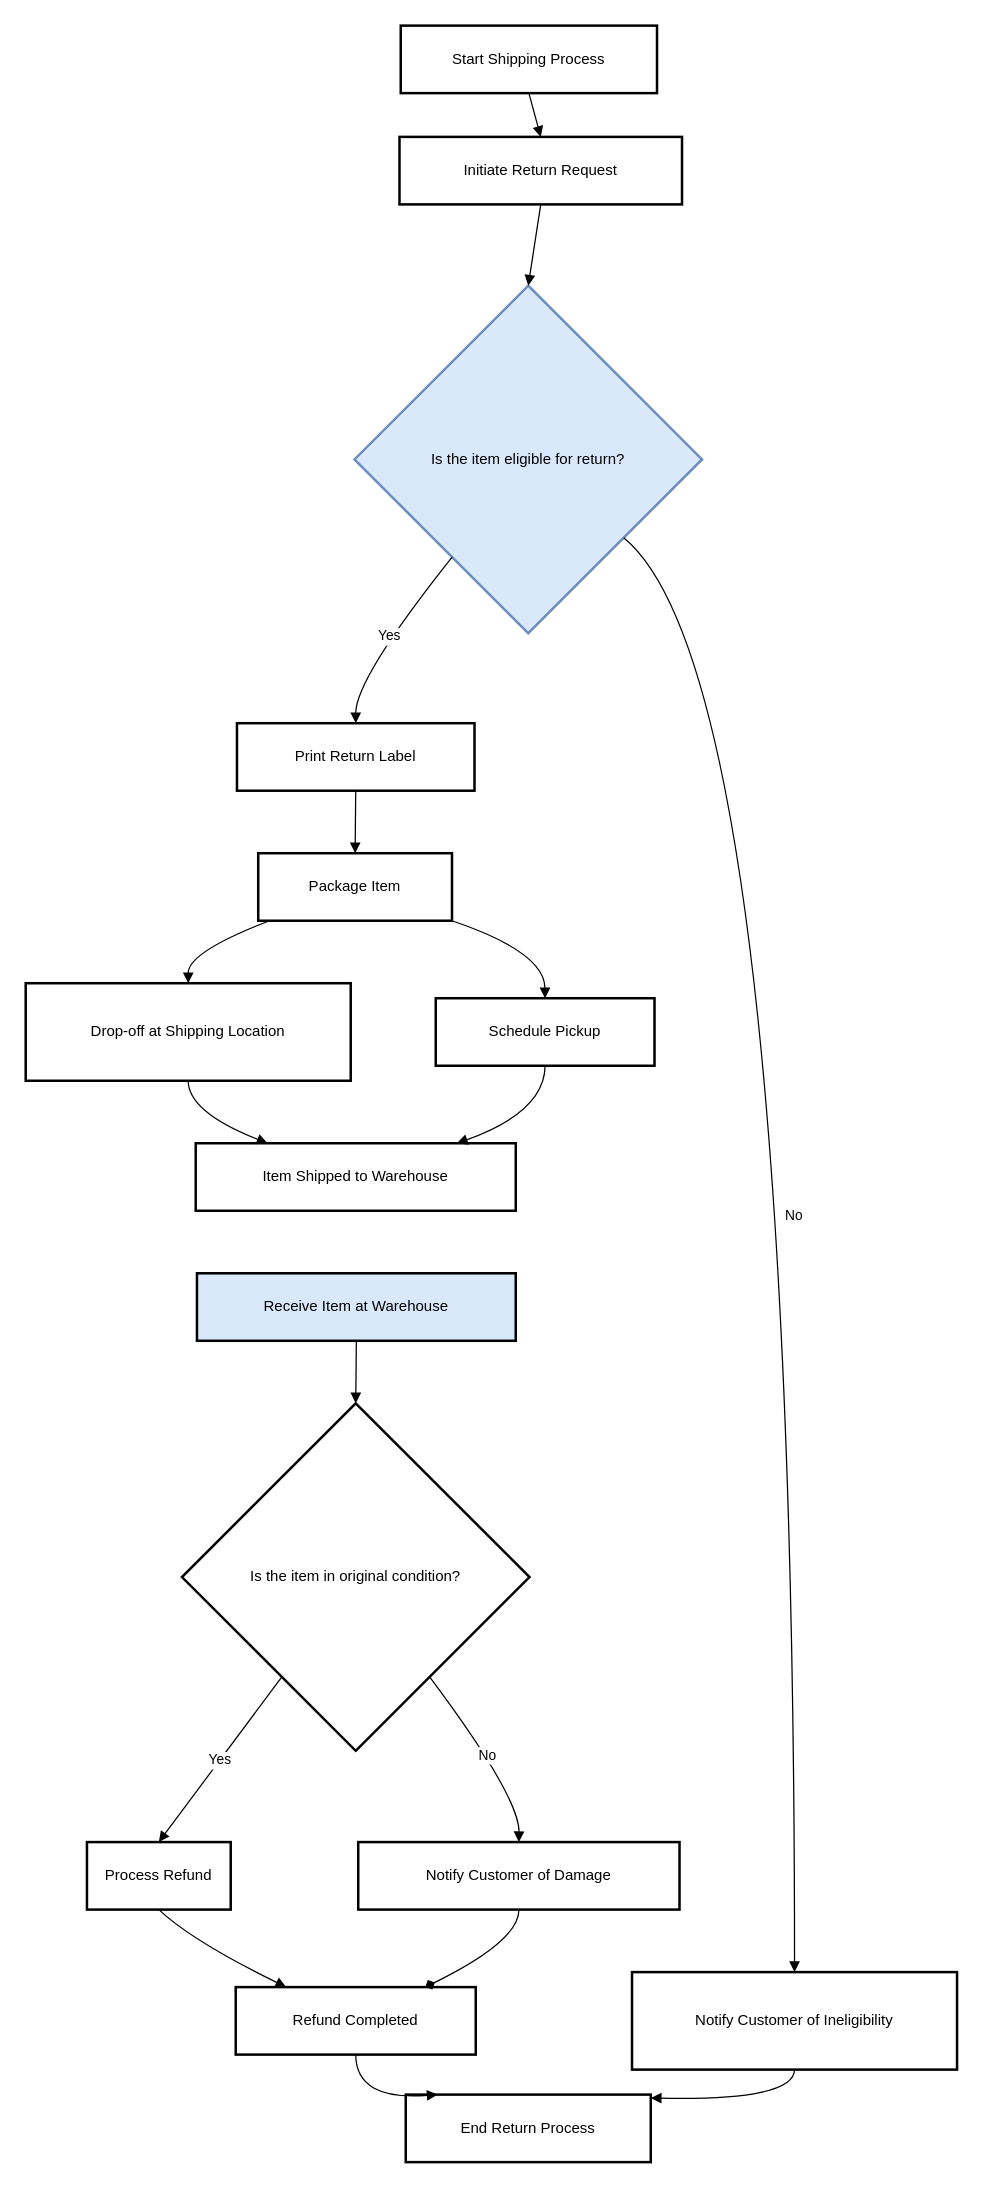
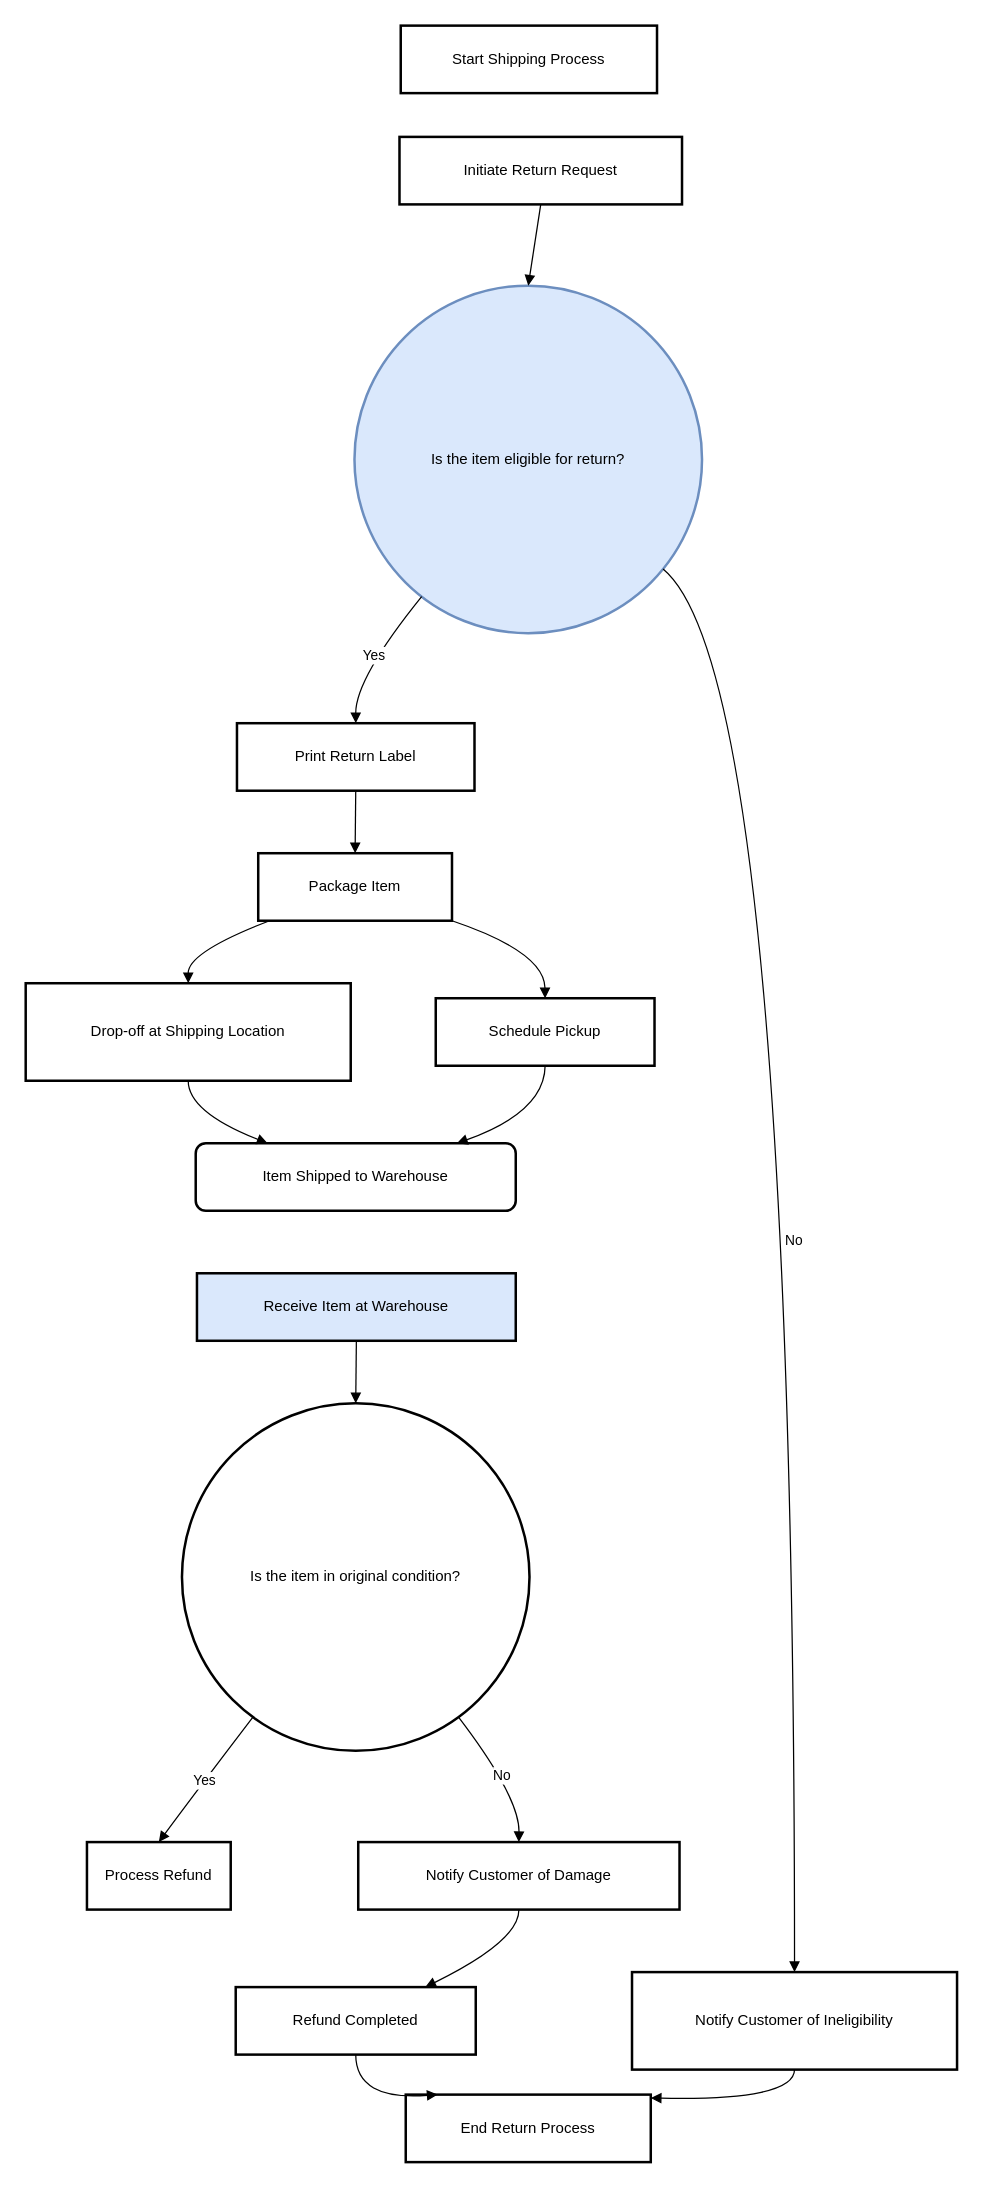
(533, 110) -> none
(528, 459) -> (528, 459)
(356, 1177) -> (356, 1177)
(356, 1577) -> (356, 1577)
(215, 1950) -> none
(436, 1982) -> (436, 1981)
